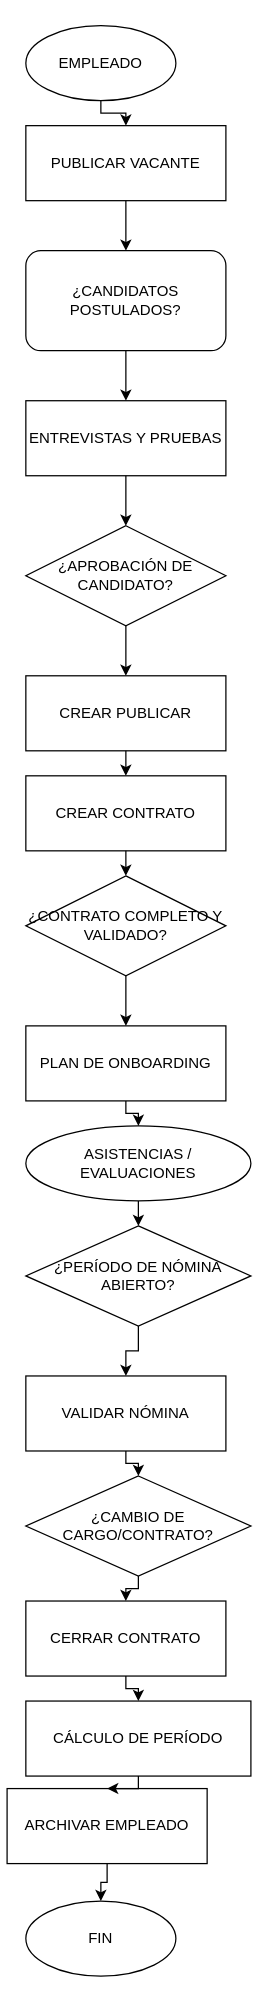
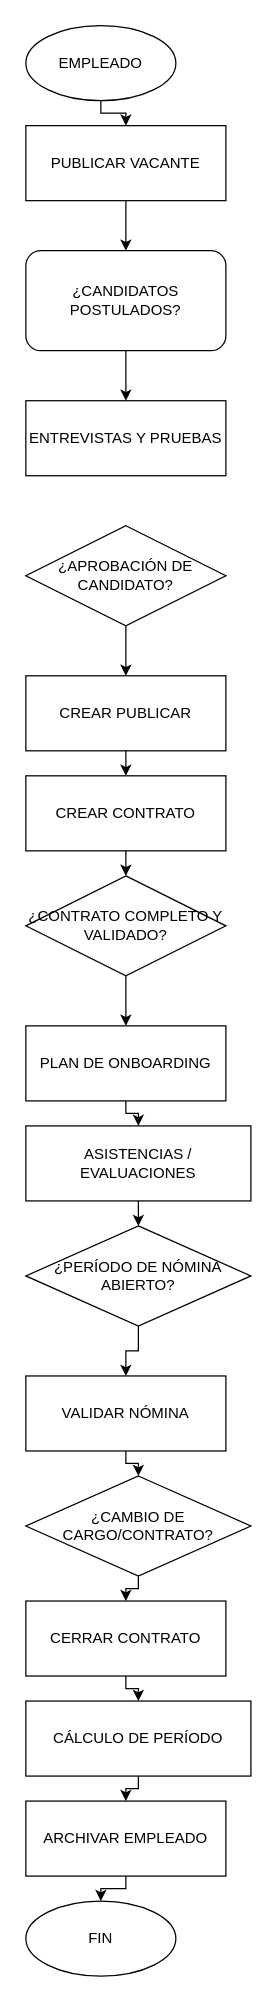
(126, 497) -> none
(138, 1163) -> (138, 1163)
(107, 1826) -> (126, 1838)
